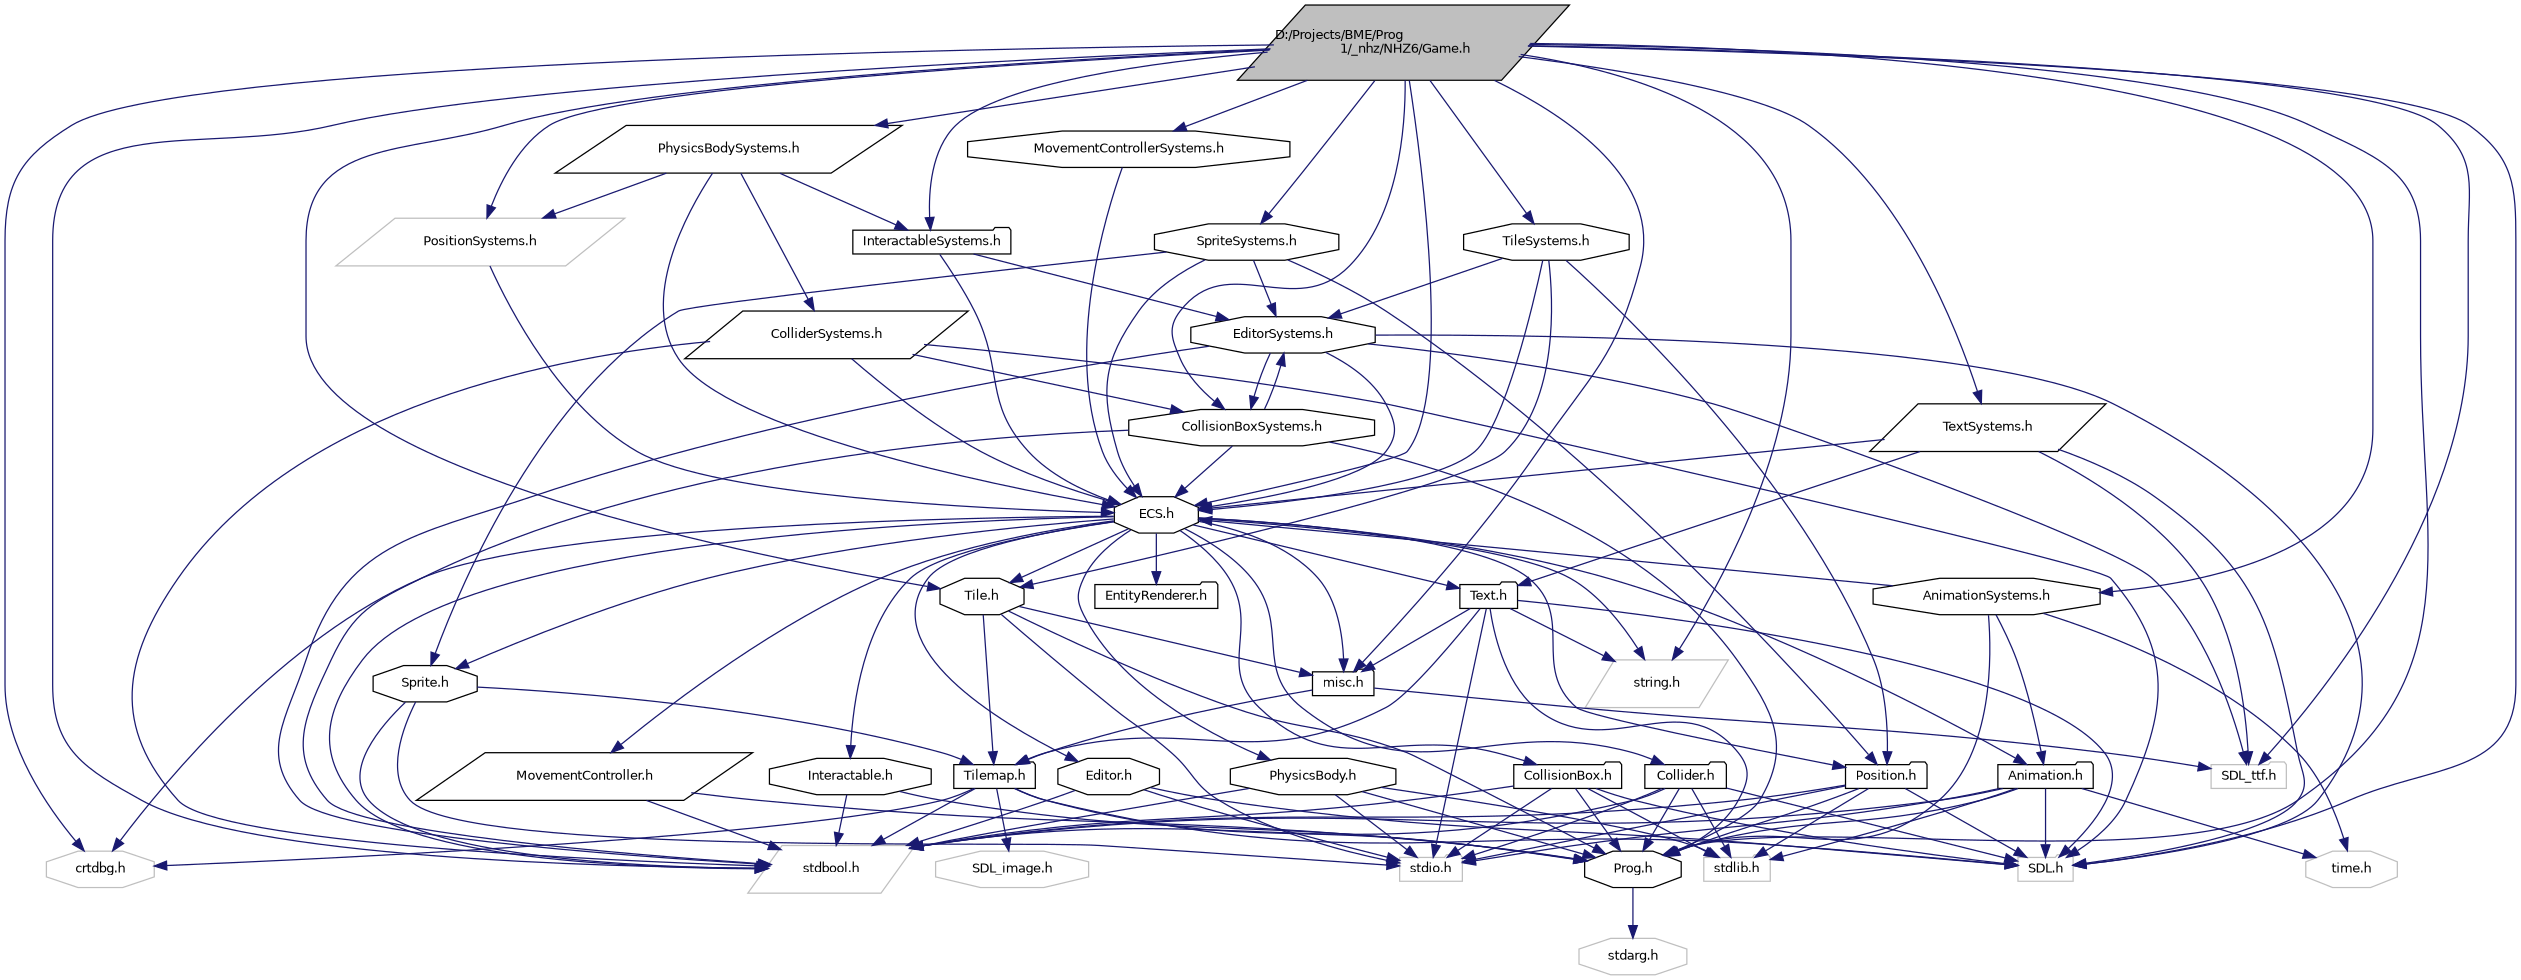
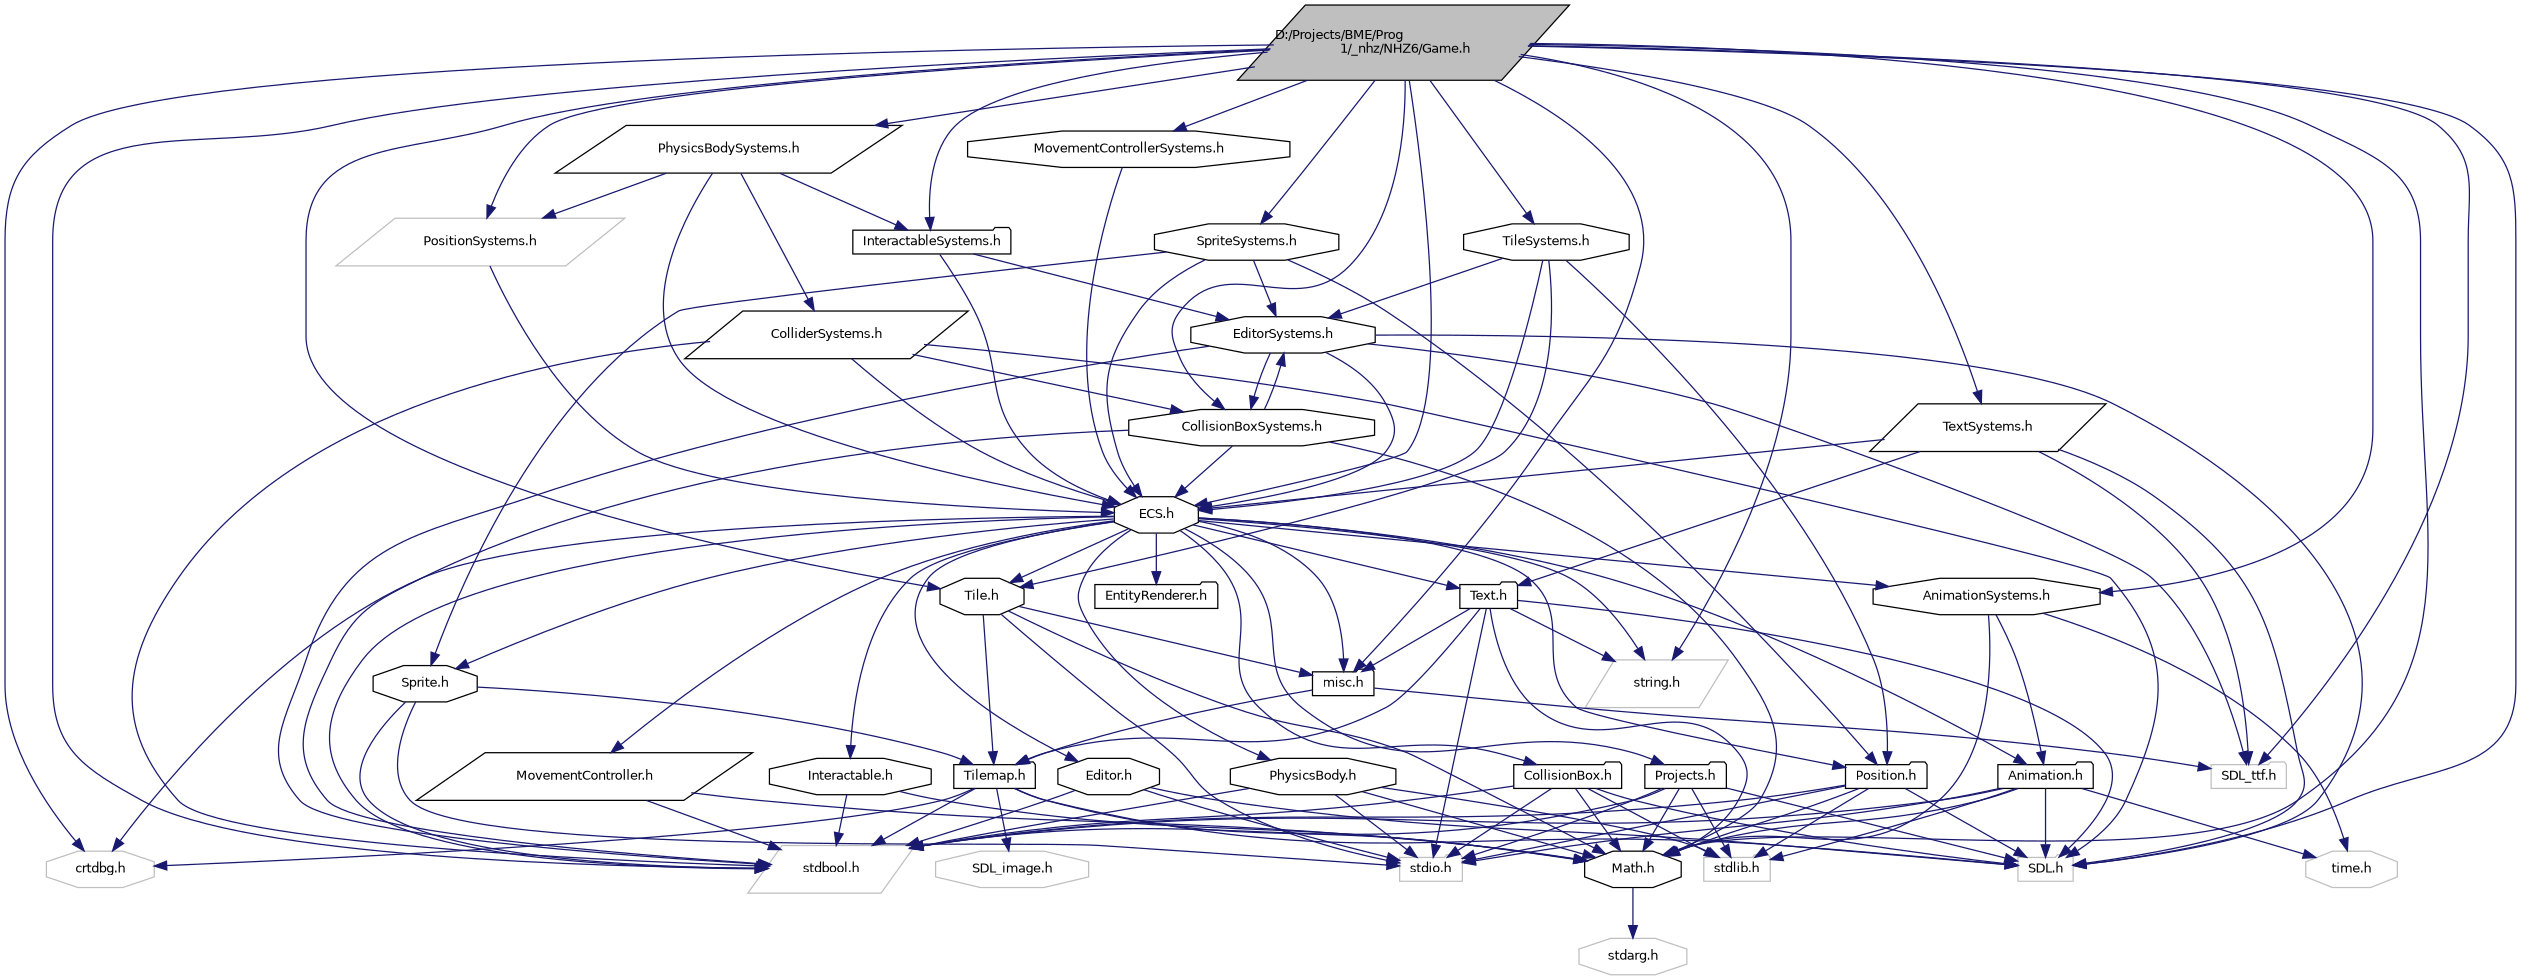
(1552, 553) -> (1554, 555)
(1686, 777) -> (1686, 777)
(1633, 869) -> (1633, 869)
